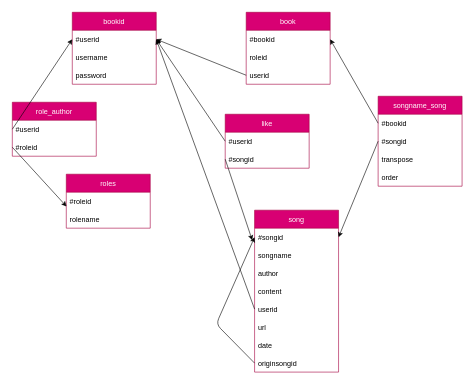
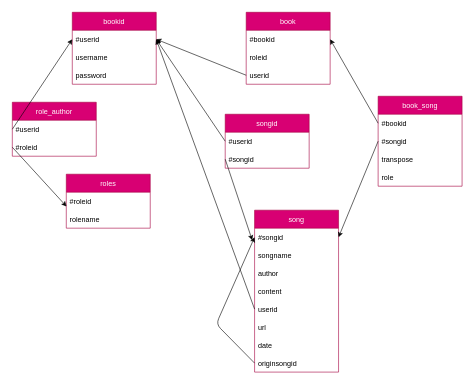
(420, 106) -> (420, 106)
(267, 124) -> (267, 124)
(392, 178) -> (389, 178)
